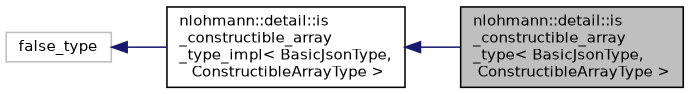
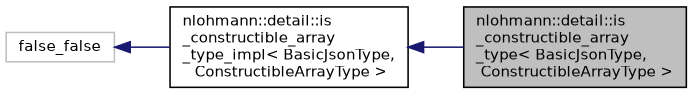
(59, 47) -> (60, 47)
